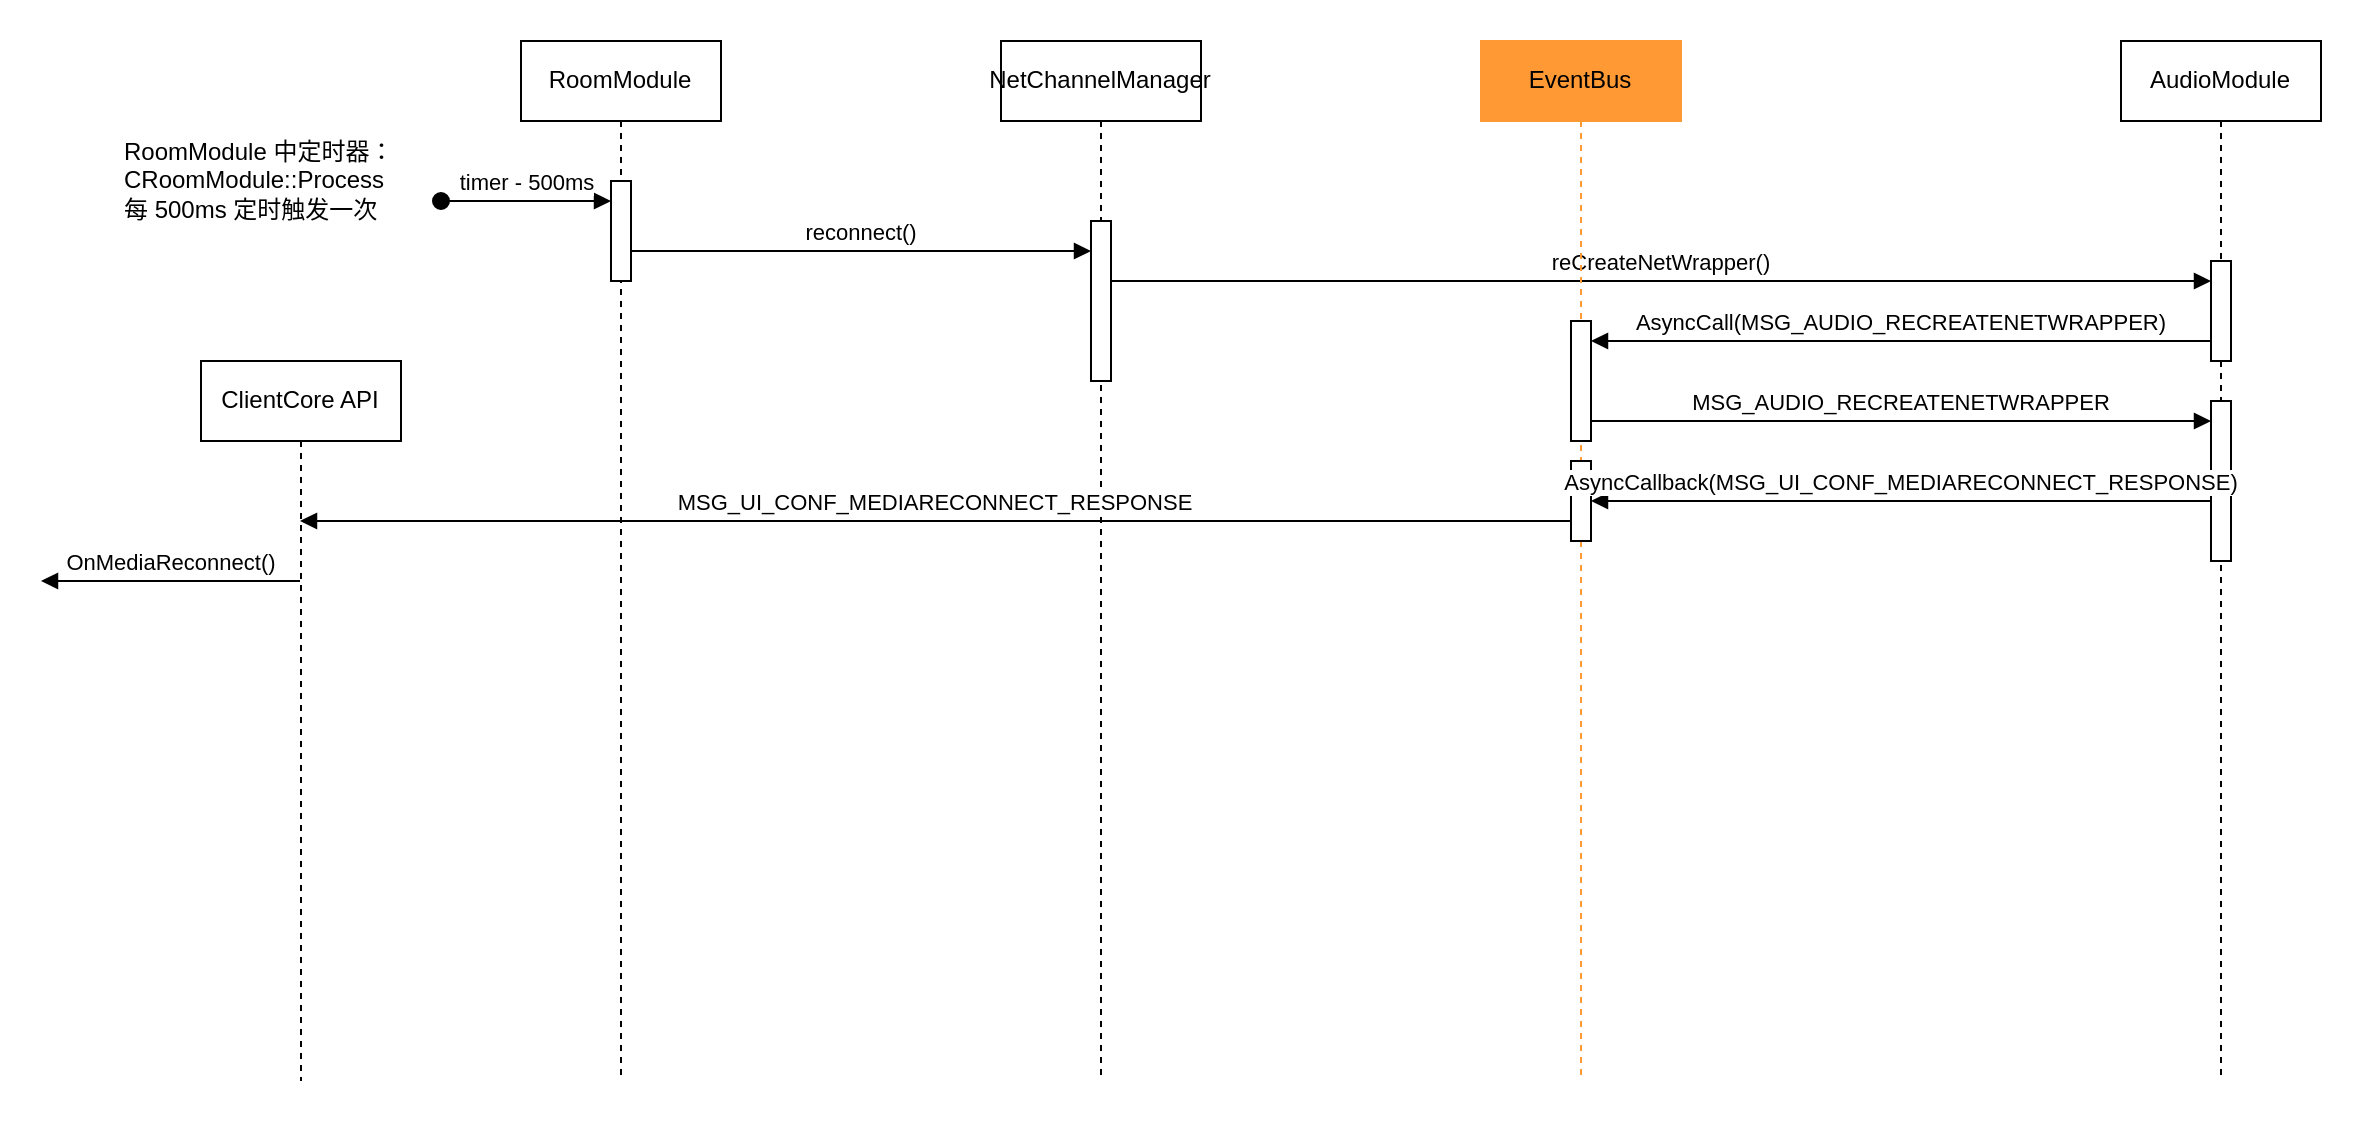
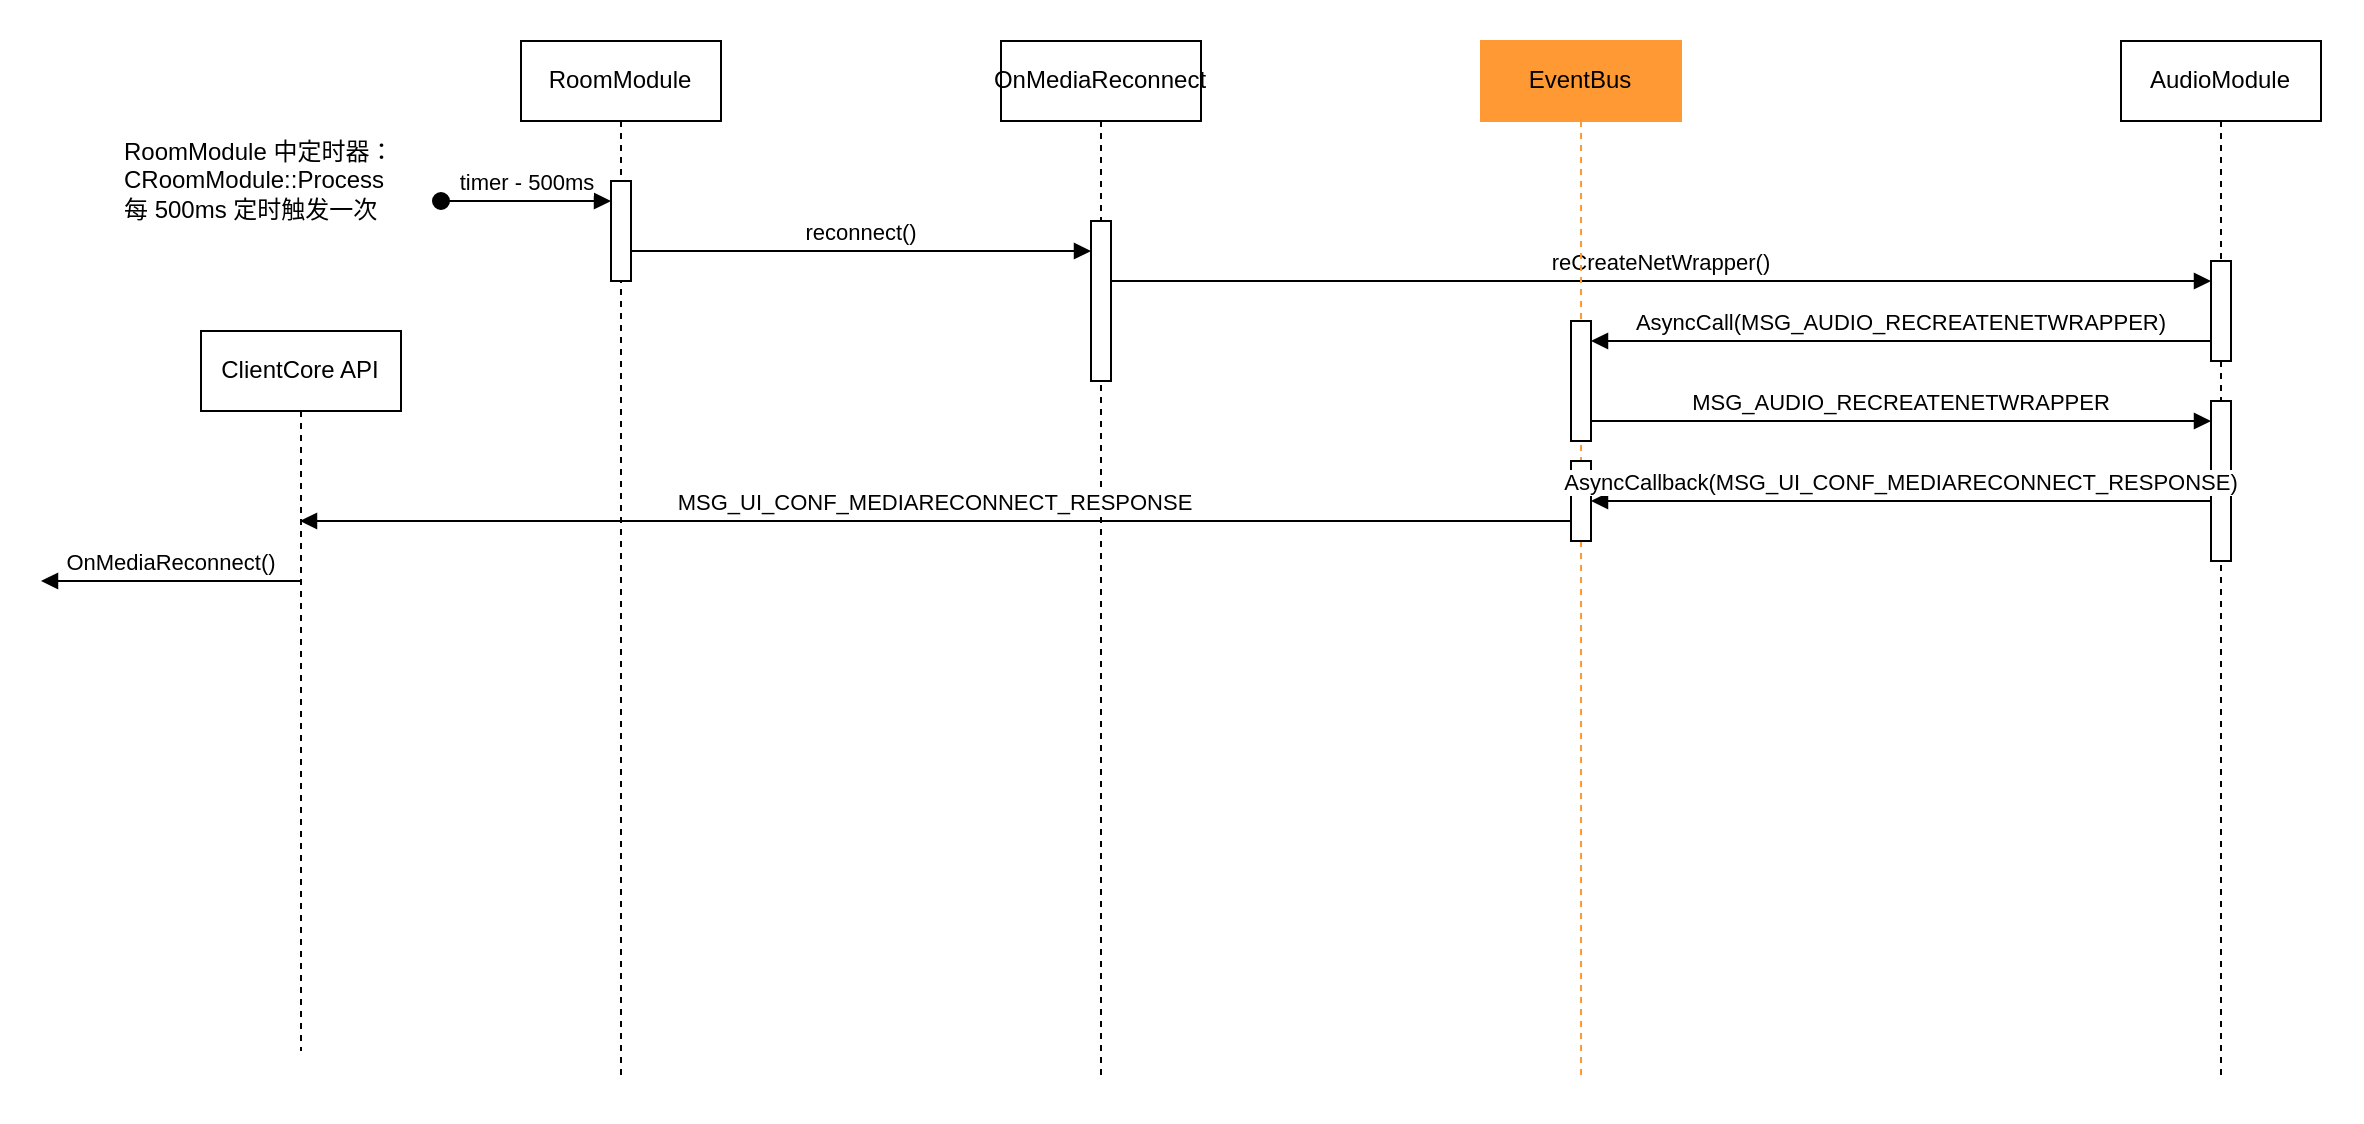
(1101, 81) -> (1101, 81)
(301, 721) -> (301, 691)
